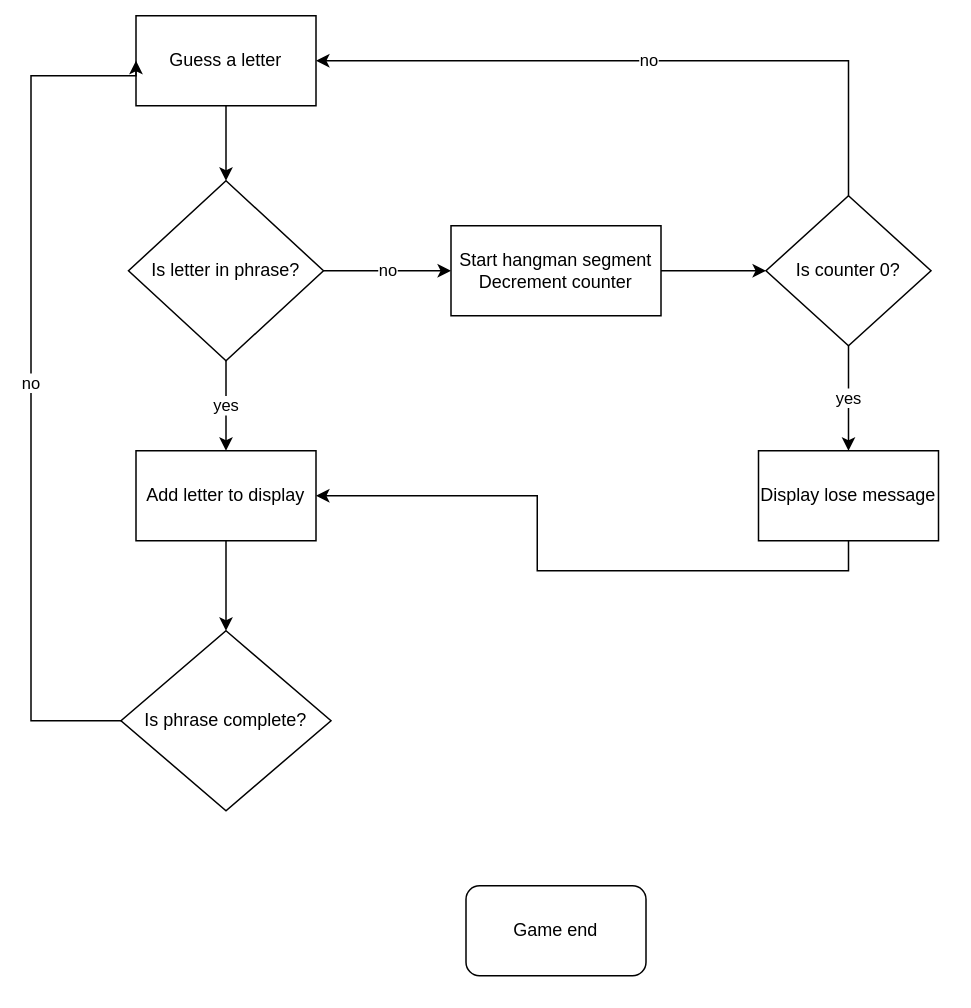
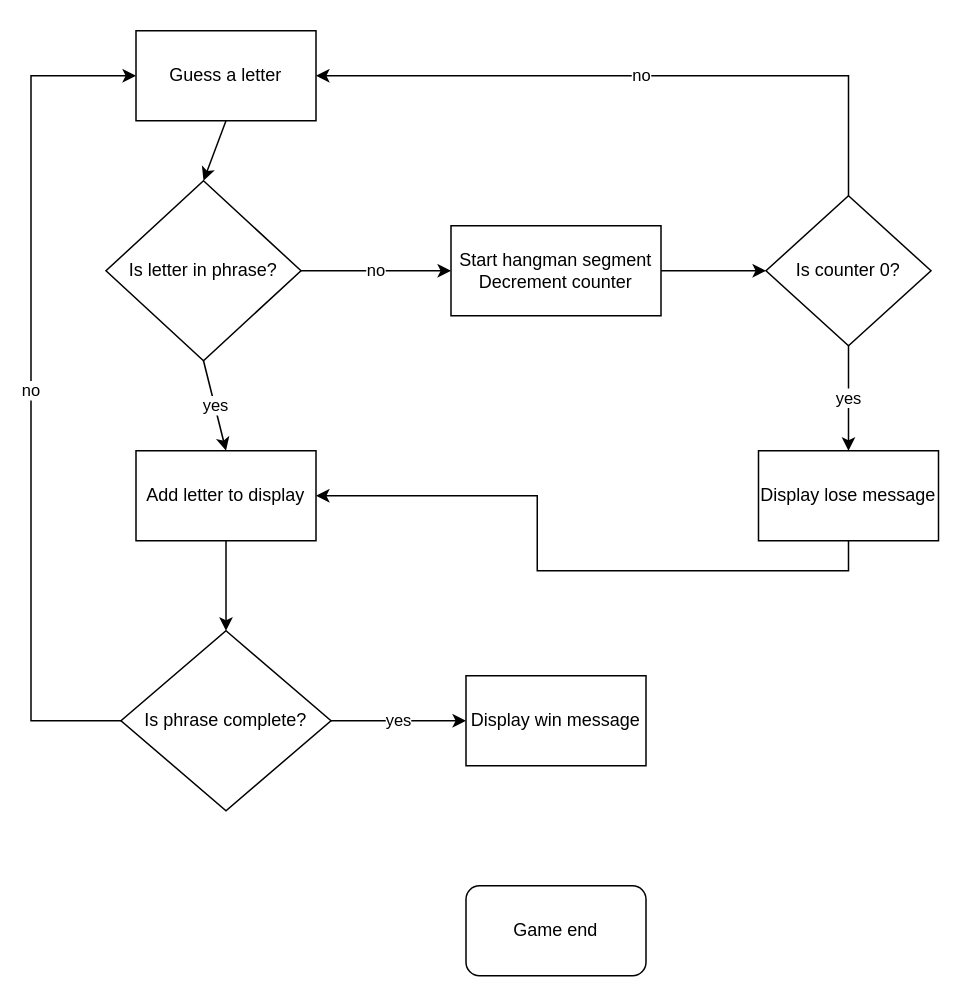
(226, 61) -> (226, 76)
(226, 271) -> (203, 271)
none -> (393, 721)
none -> (556, 721)
